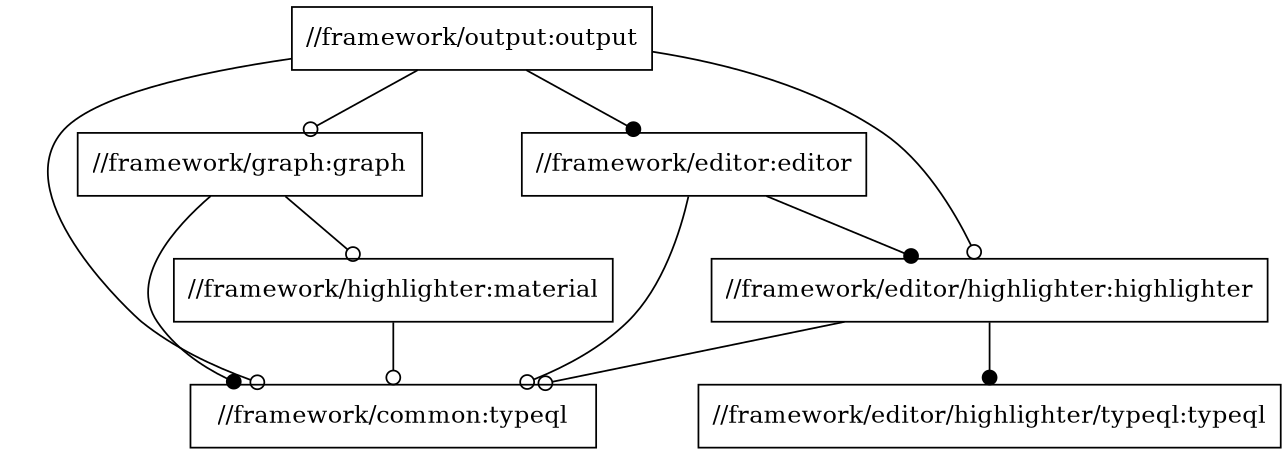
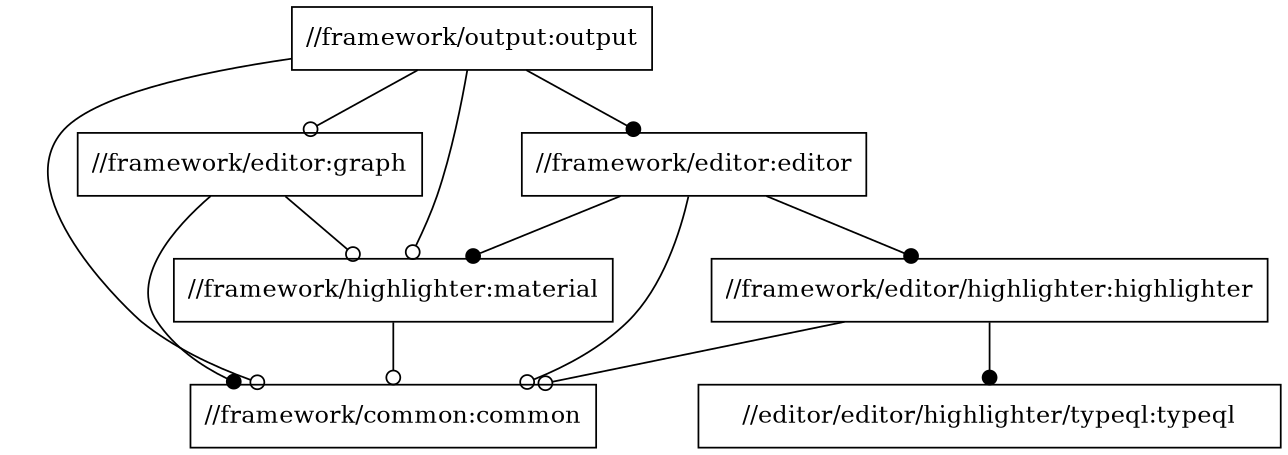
(839, 108) -> (448, 160)
(250, 164) -> (250, 164)
none -> (550, 225)
(393, 416) -> (393, 416)
(990, 416) -> (990, 416)
